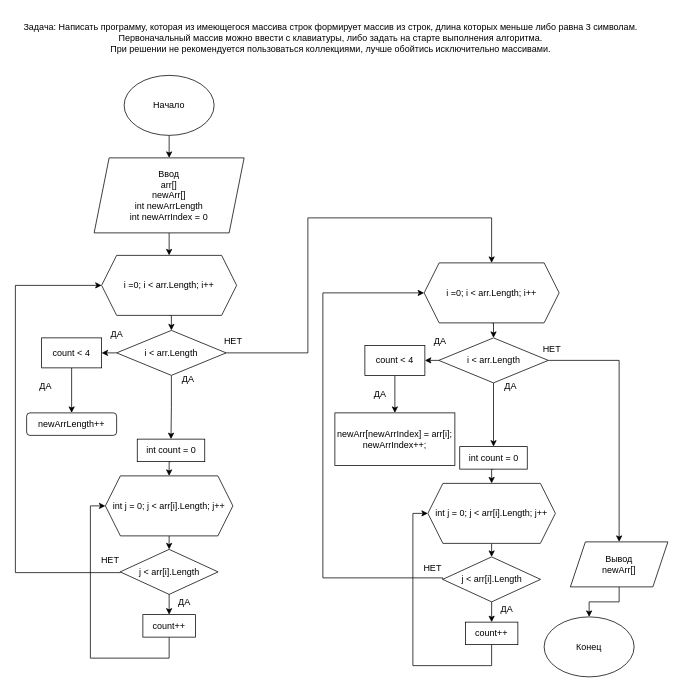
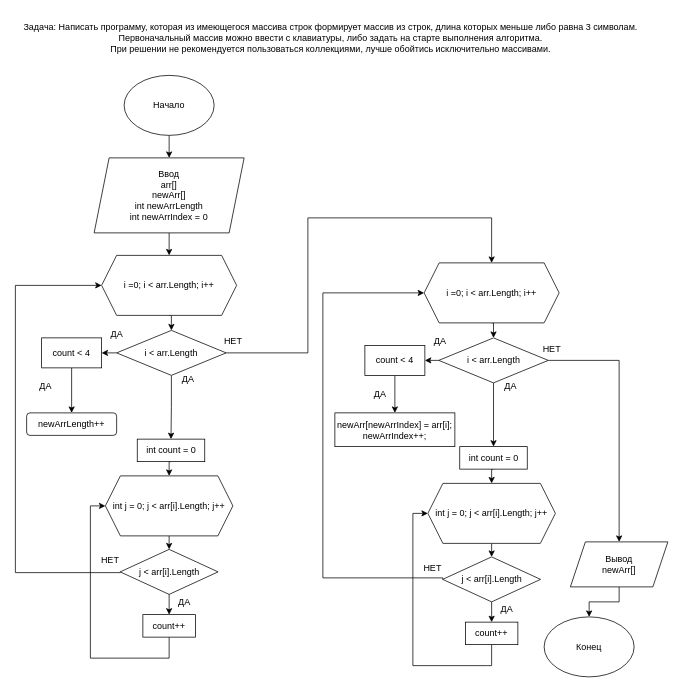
(395, 439) -> (395, 430)
